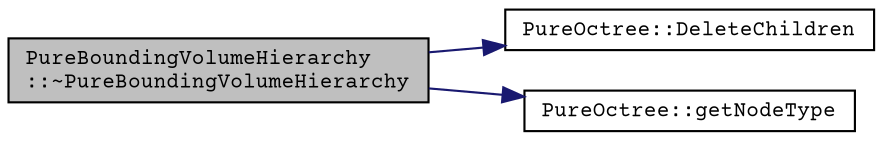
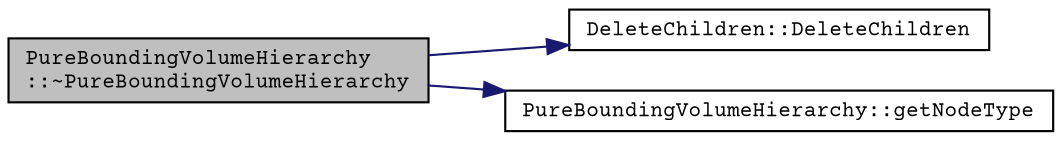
(690, 30) -> (779, 30)
(690, 111) -> (779, 111)
